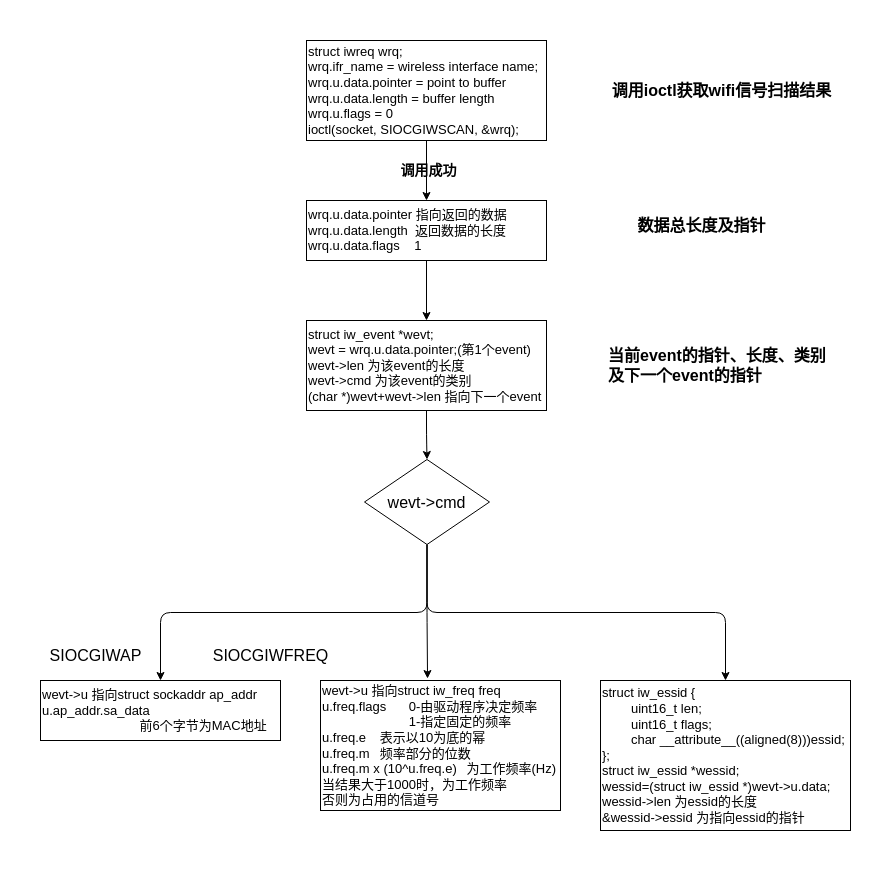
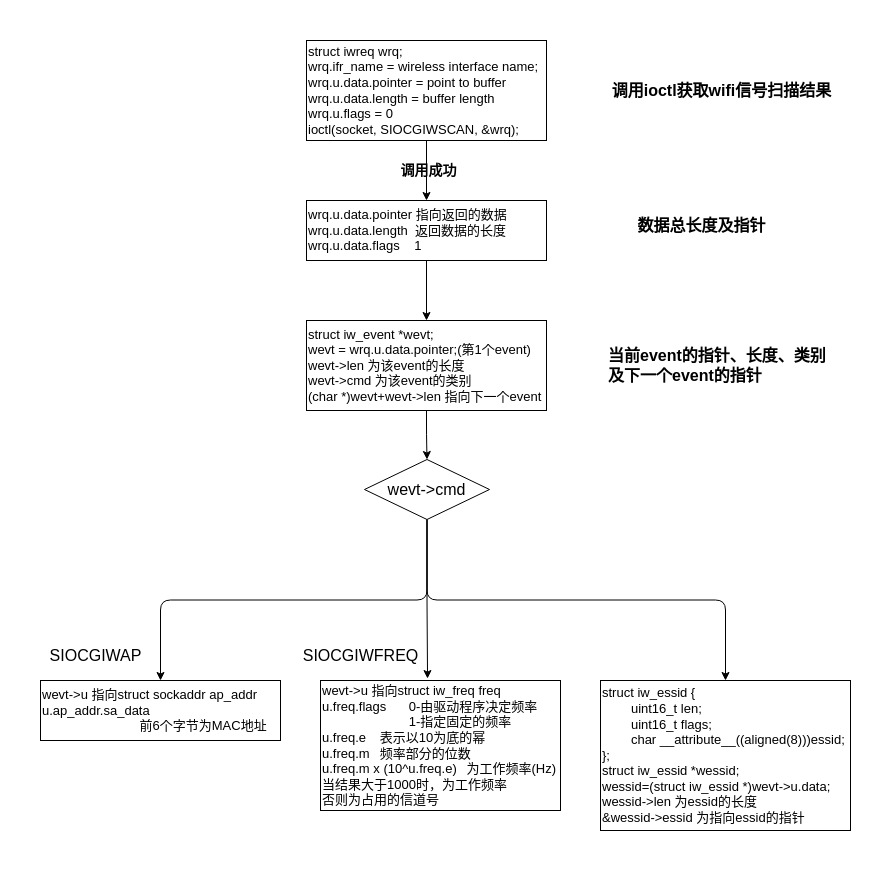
(427, 502) -> (427, 490)
(271, 656) -> (361, 656)
